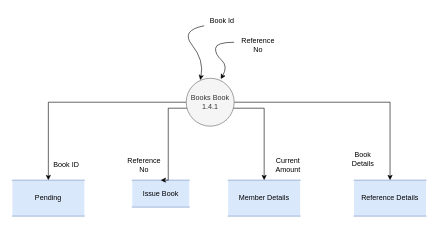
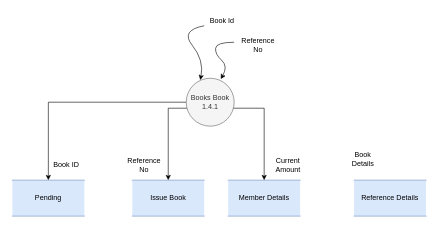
(389, 102) -> none
(161, 194) -> (168, 198)
